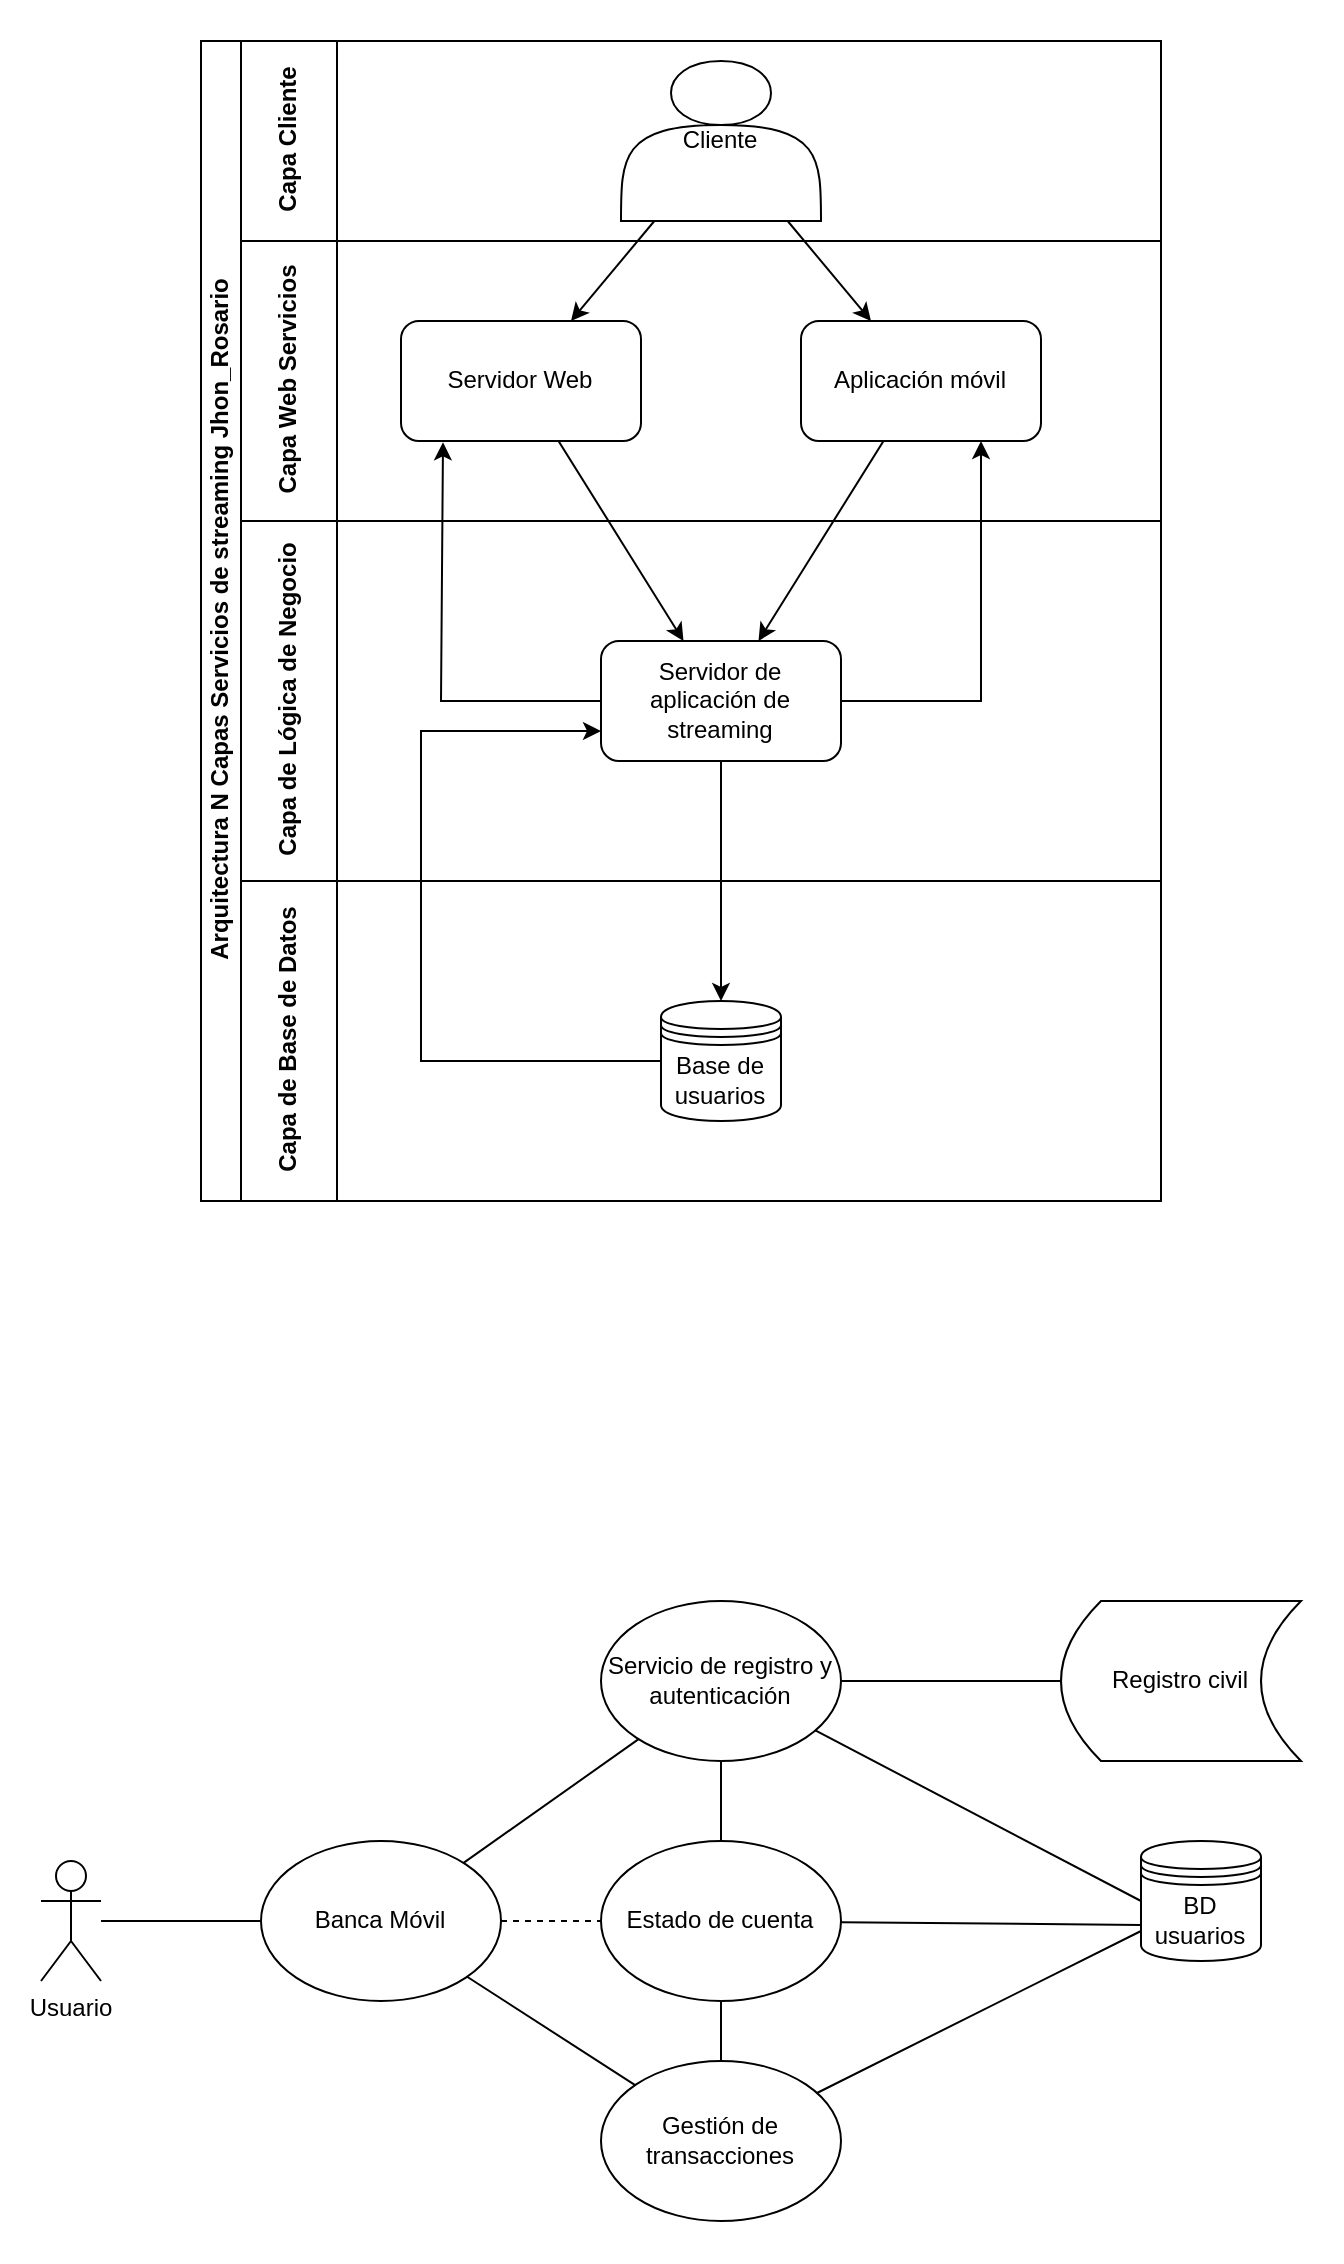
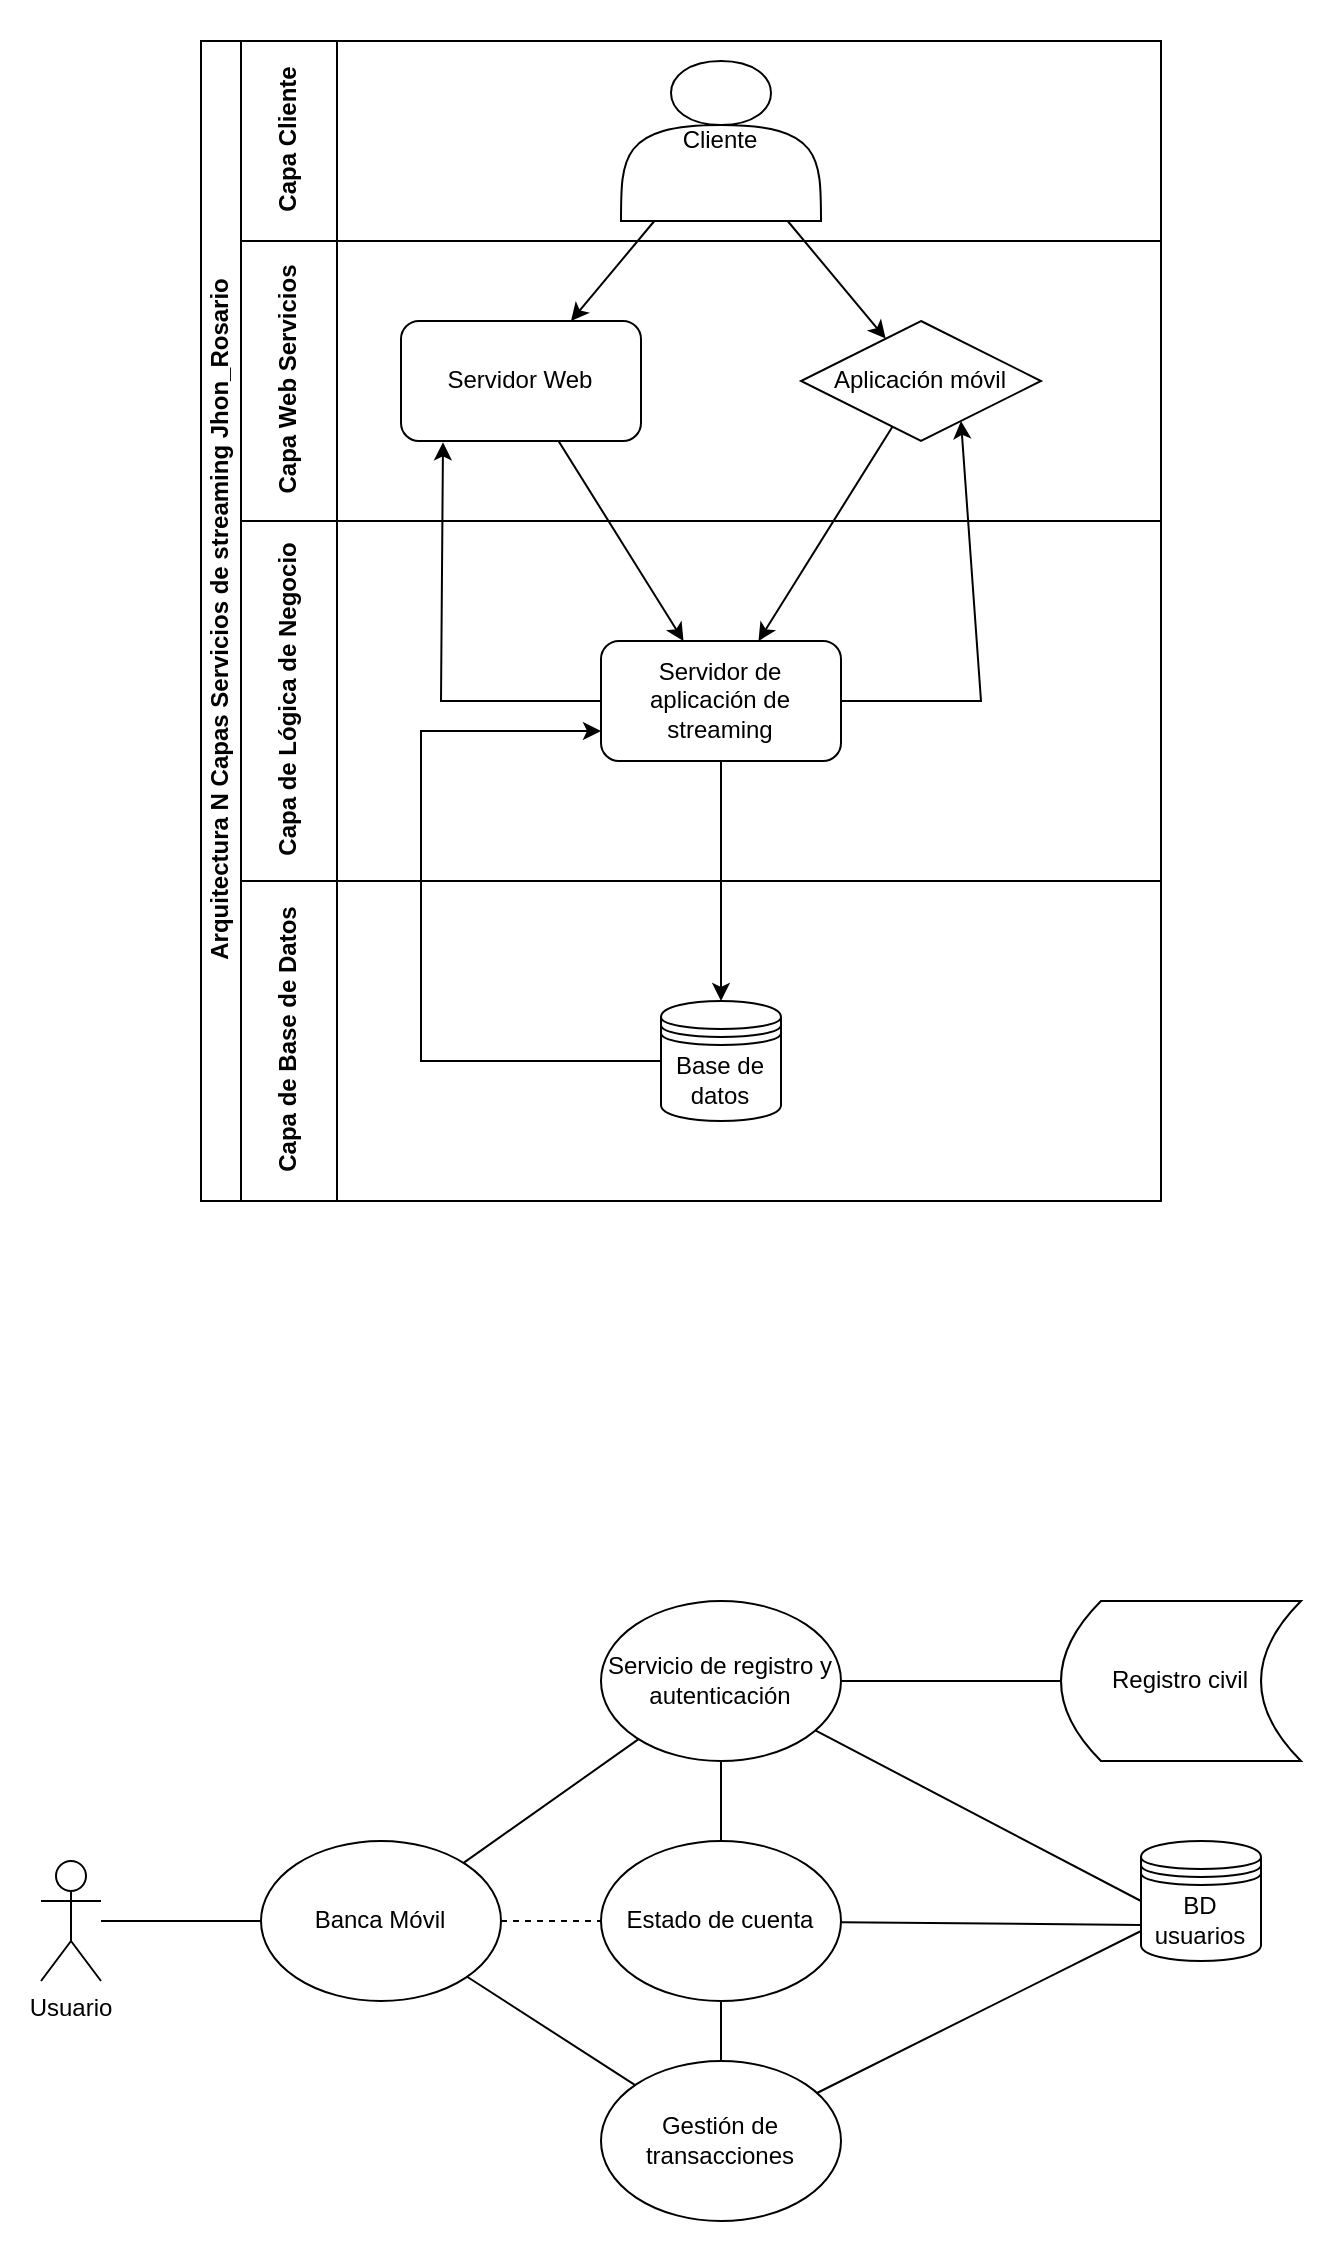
(921, 381) -> (921, 381)
(721, 1081) -> (721, 1081)
